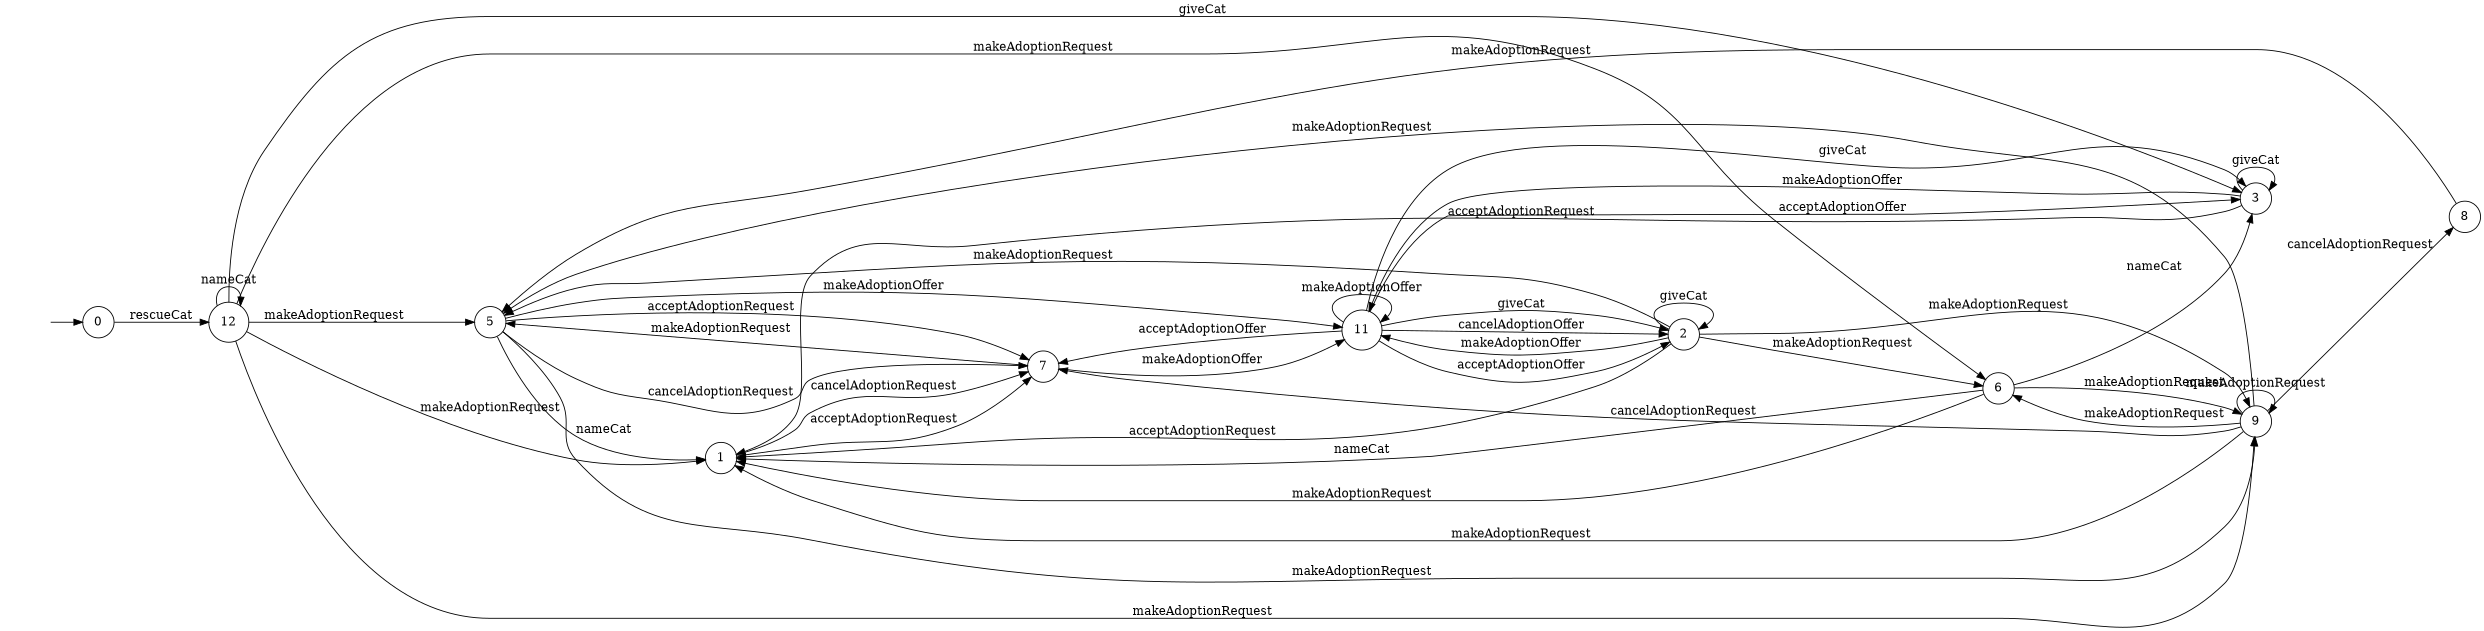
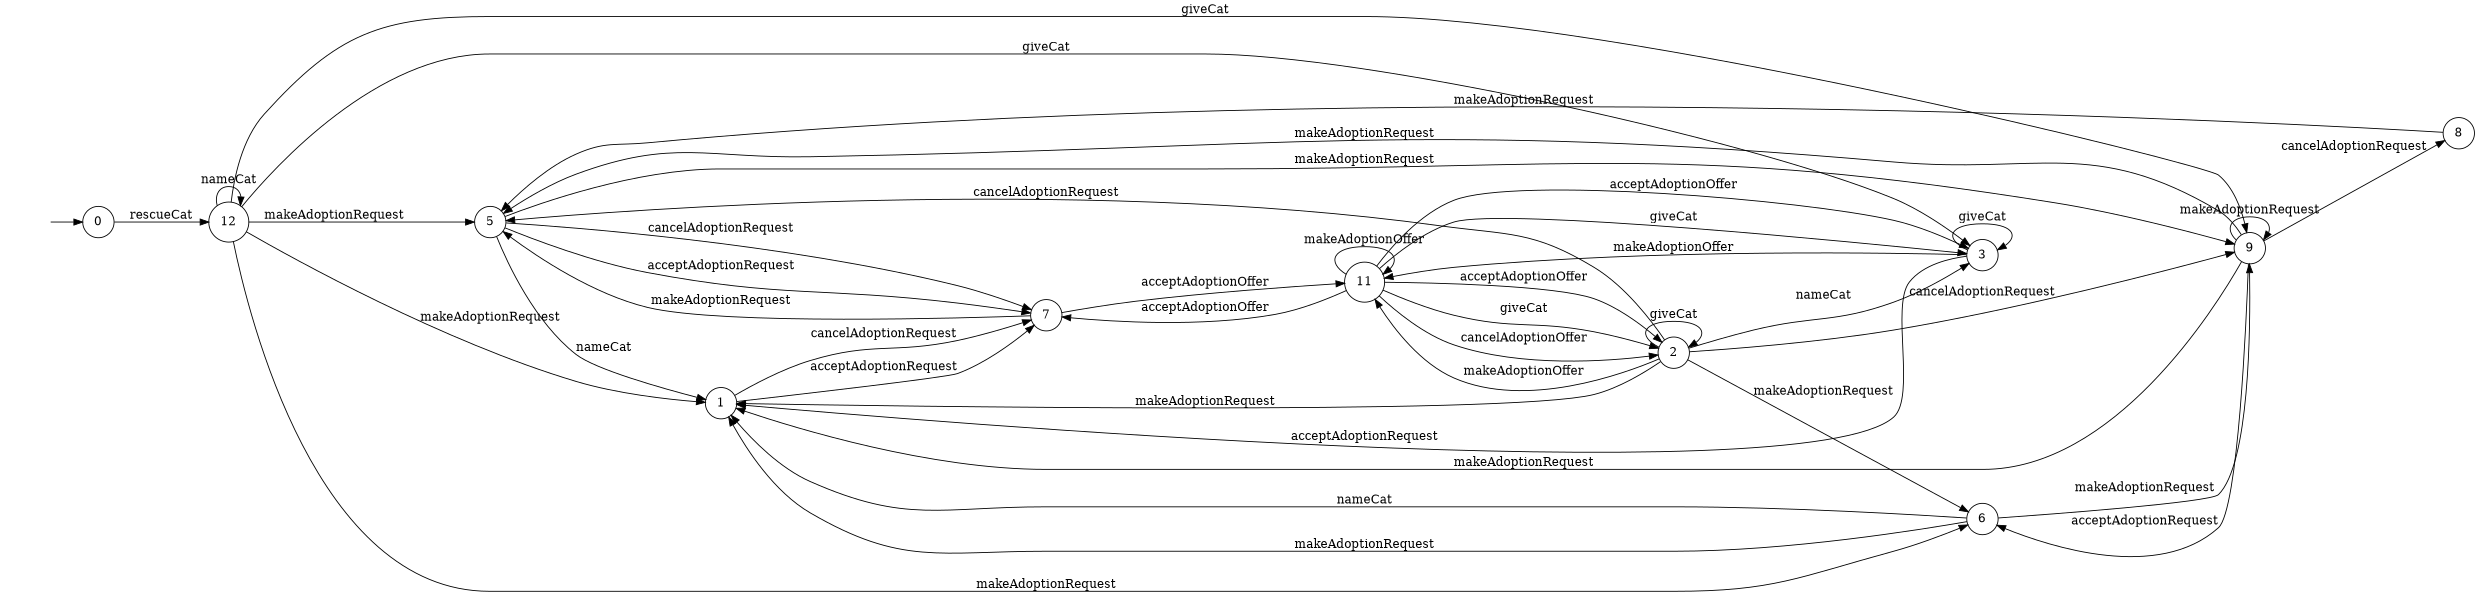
(1043, 256) -> (1046, 193)
(919, 293) -> none
(1999, 305) -> (1982, 292)
(2152, 329) -> (1829, 318)
(1203, 360) -> (1205, 283)
(2154, 414) -> (2145, 521)
(1654, 419) -> none
(1203, 431) -> (1205, 402)
(1203, 612) -> (1205, 10)
